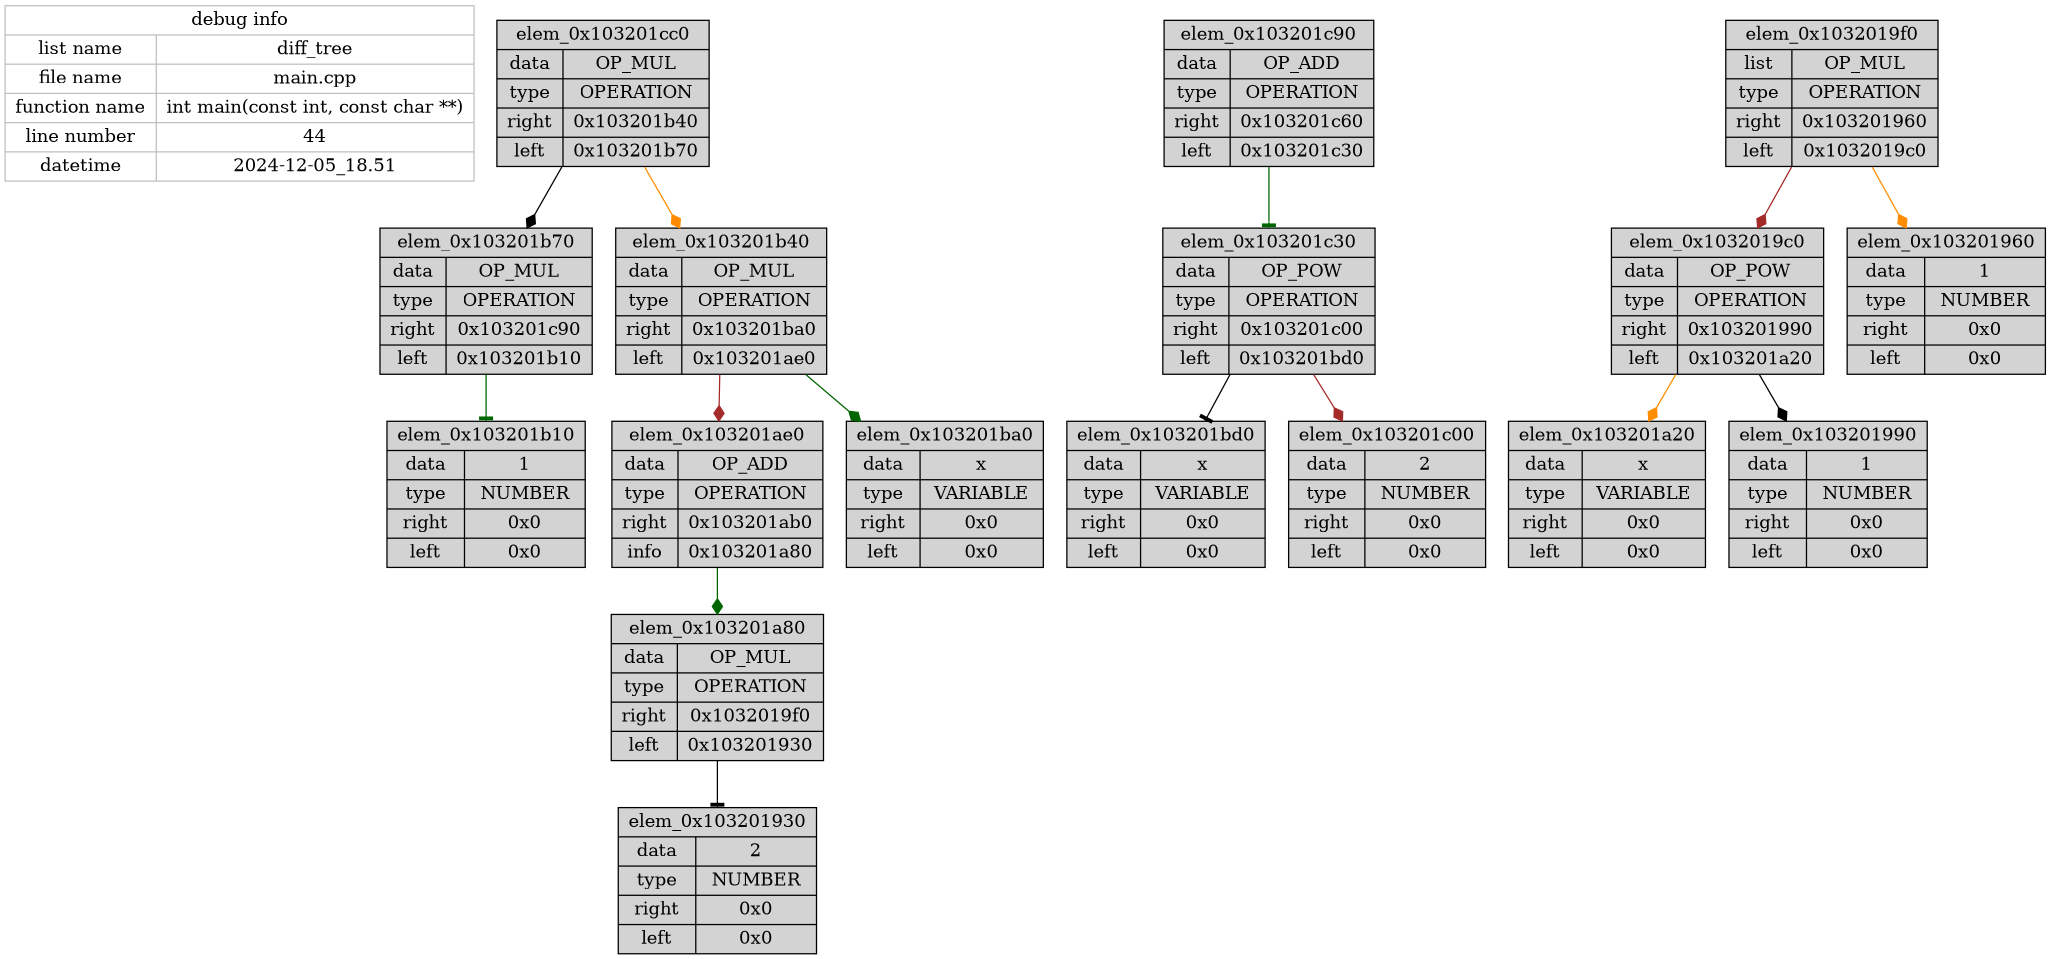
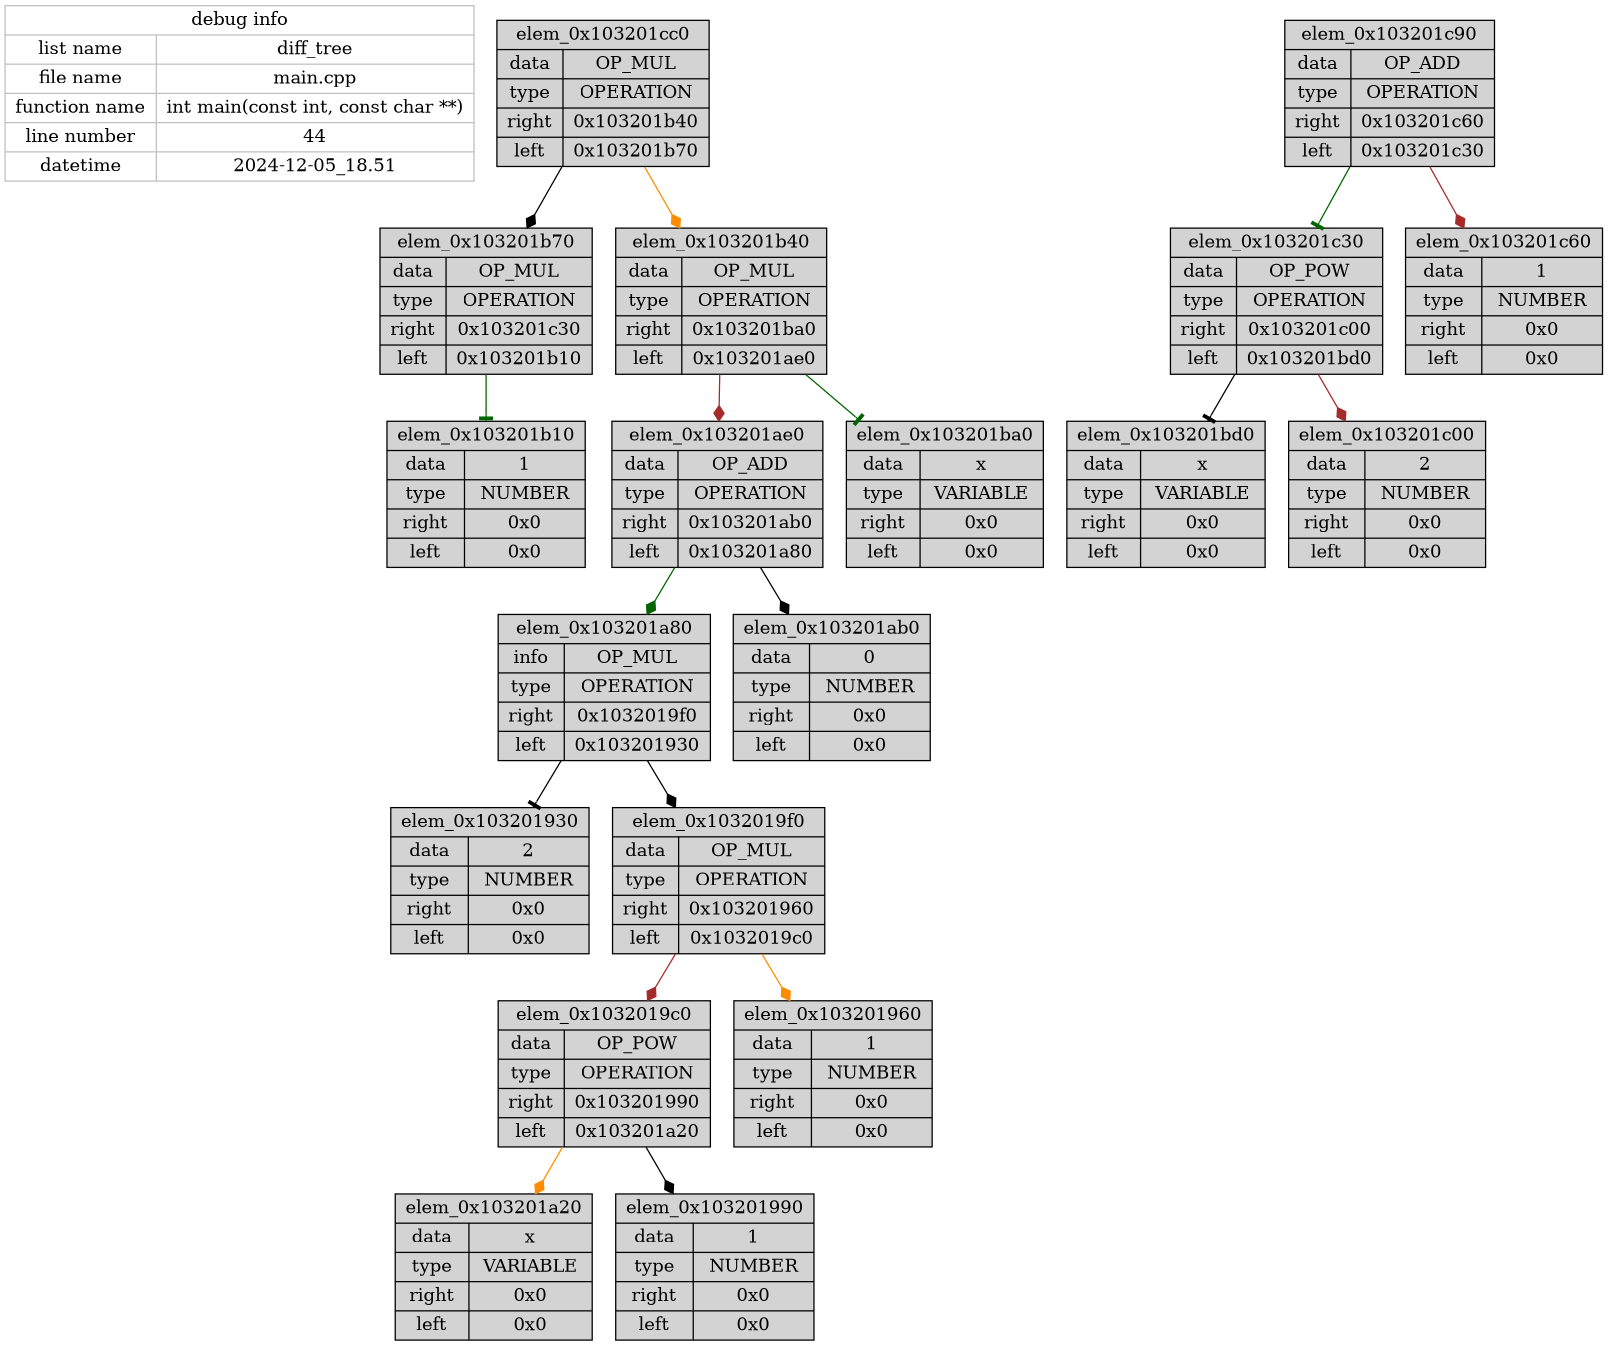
(1759, 64) -> (646, 851)
none -> (1504, 301)
(519, 330) -> (519, 330)
(827, 393) -> (831, 396)
(645, 552) -> (645, 552)
(644, 658) -> (531, 658)
none -> (832, 688)
none -> (657, 777)
